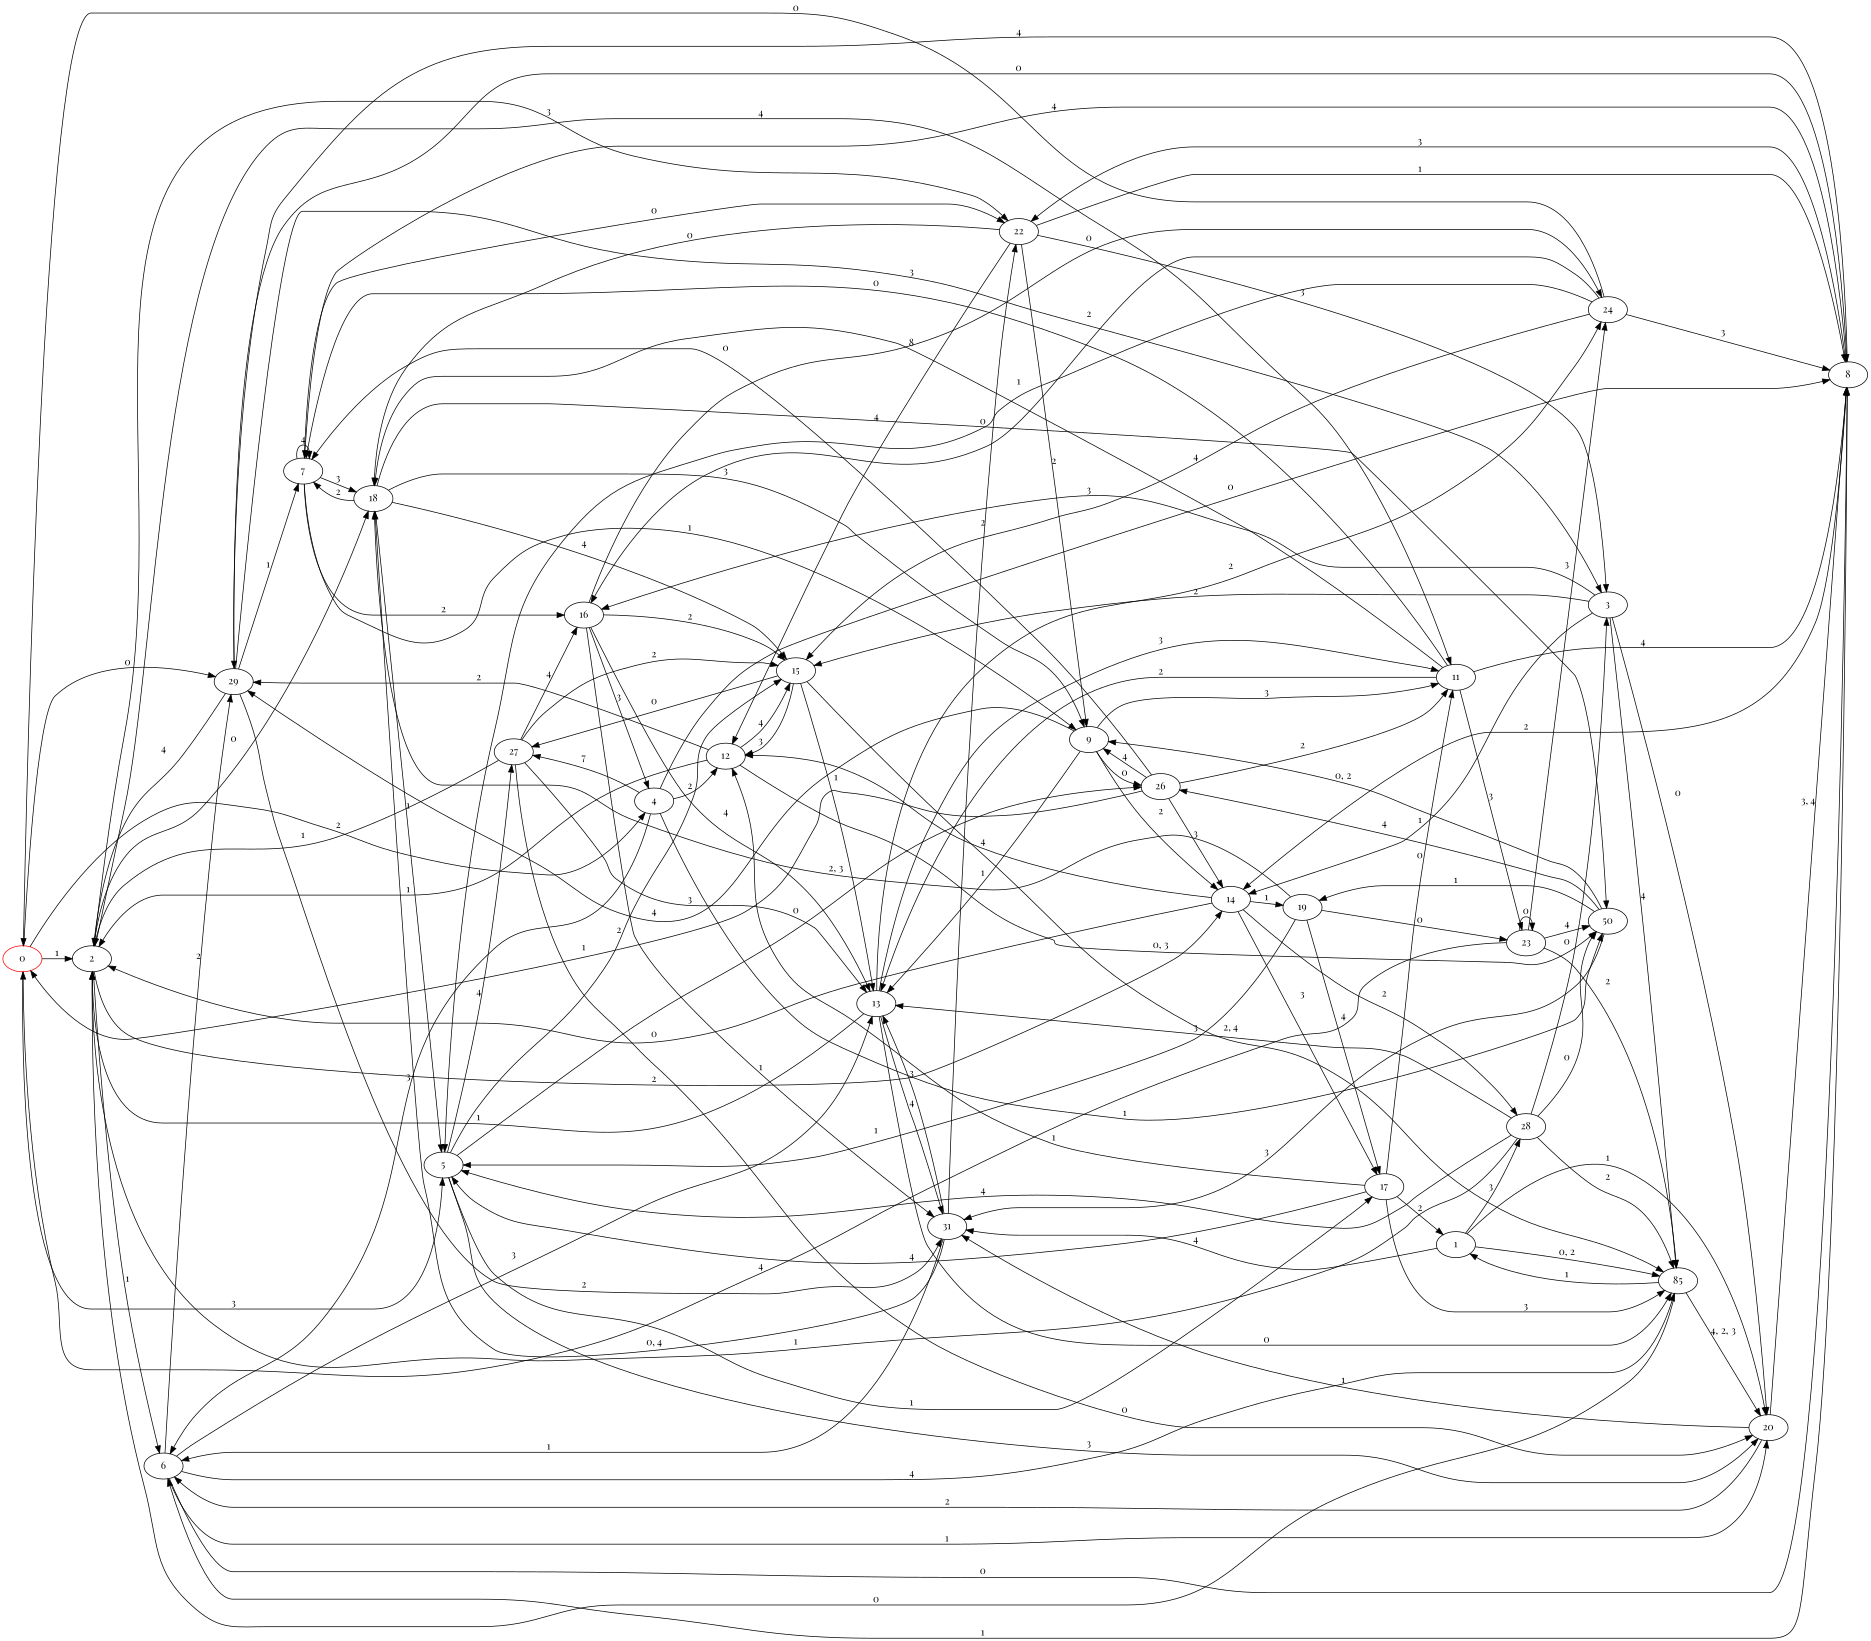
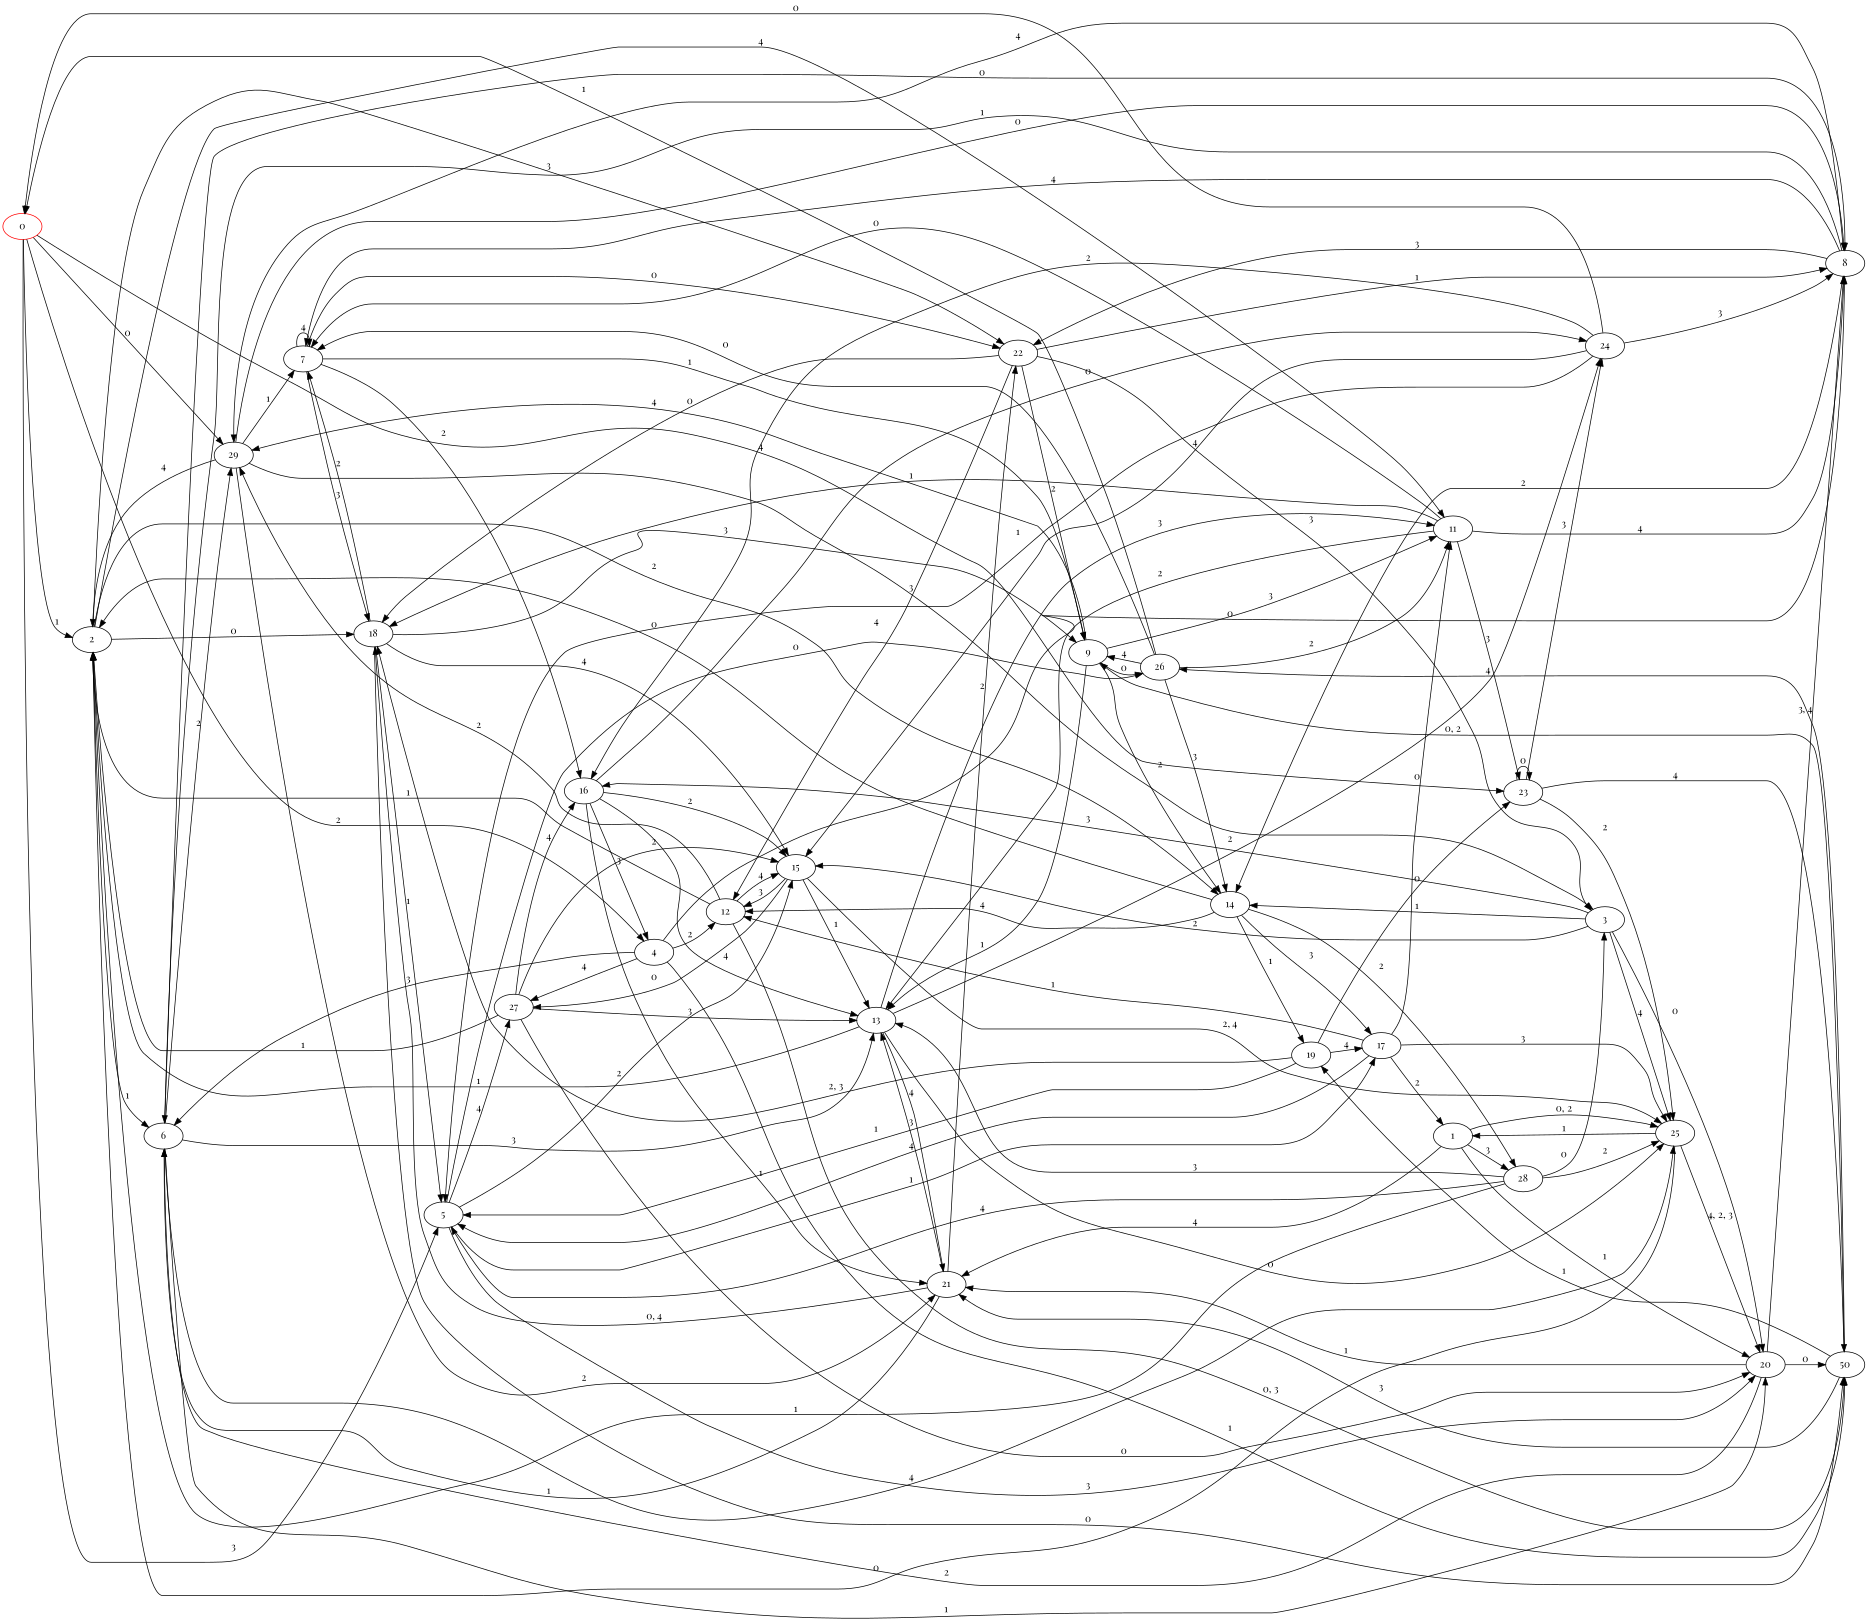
(912, 343) -> (911, 476)
(584, 758) -> (584, 966)
(1582, 1032) -> (1802, 1365)
(947, 1227) -> (946, 1284)
(1678, 1281) -> (1675, 1133)
(685, 1308) -> (797, 467)
